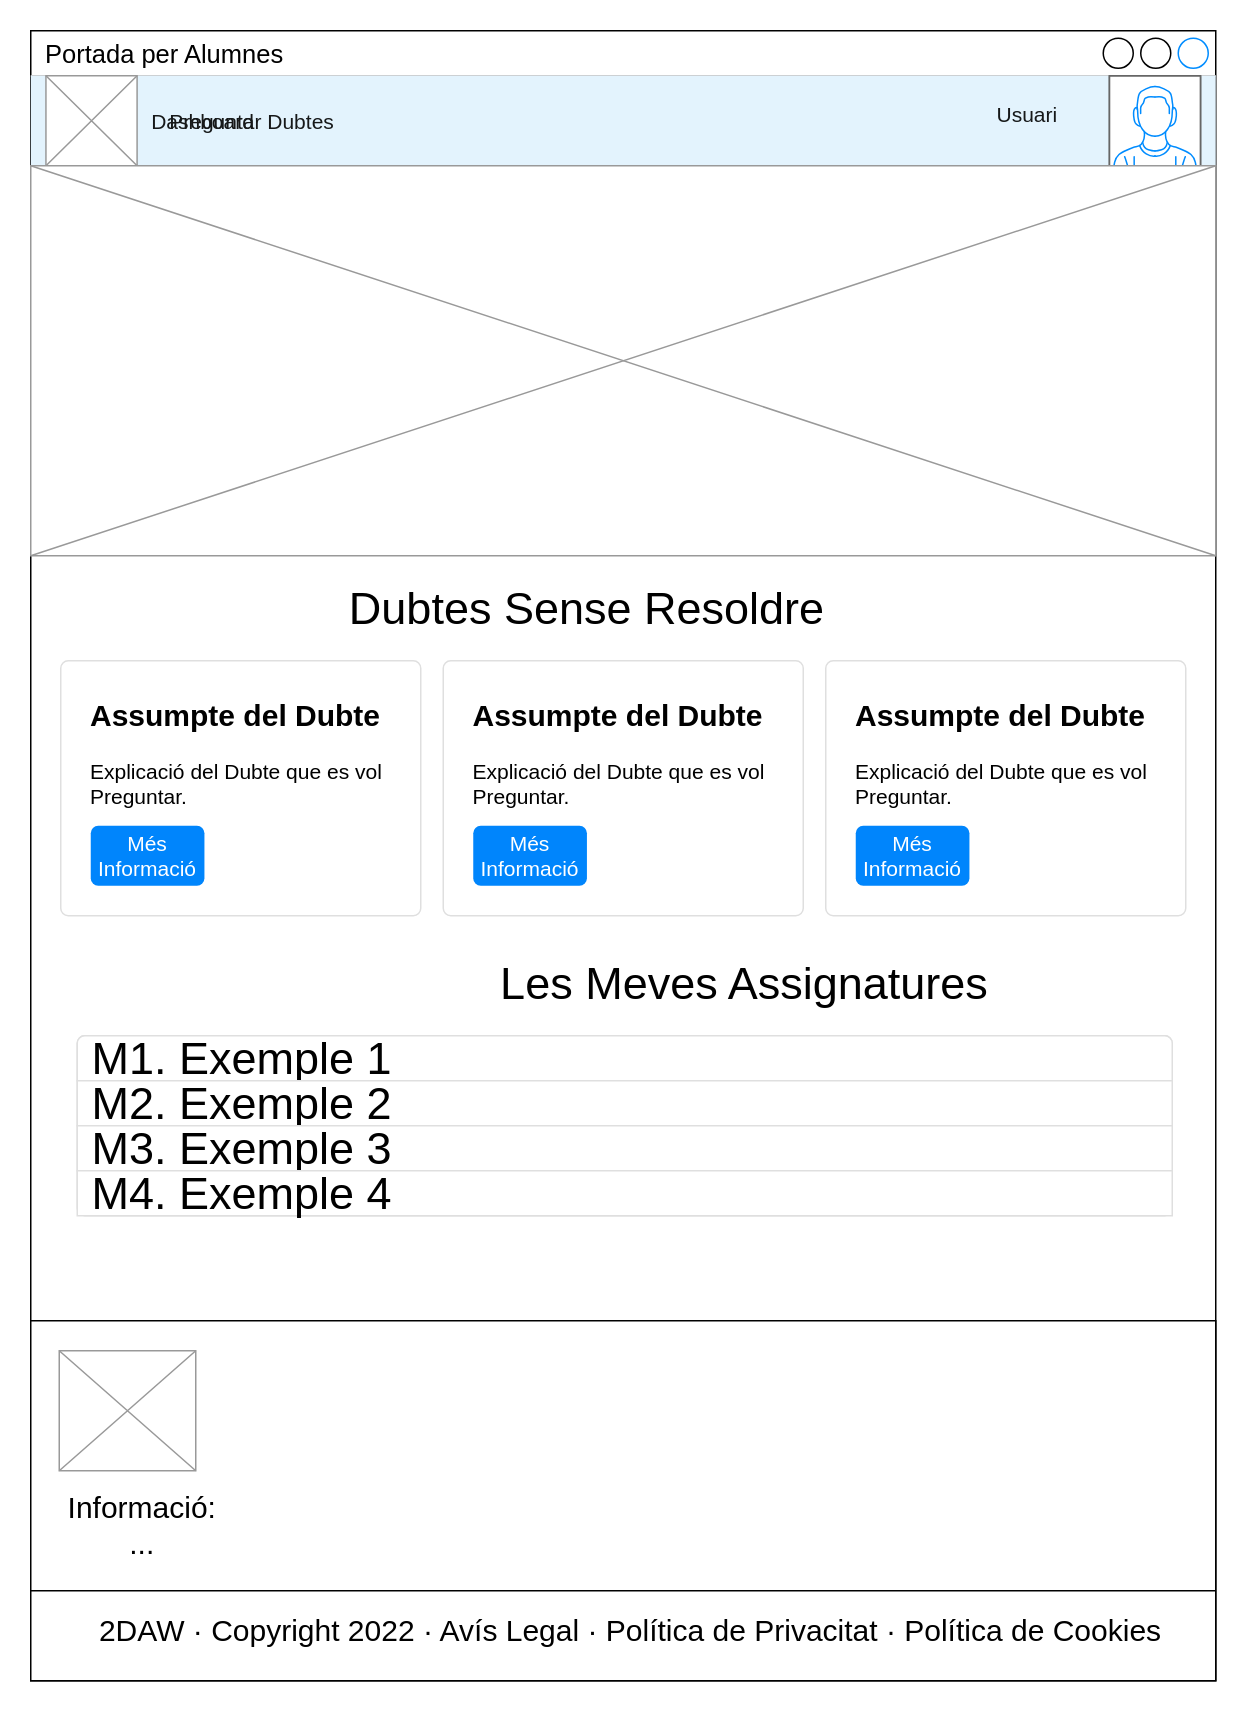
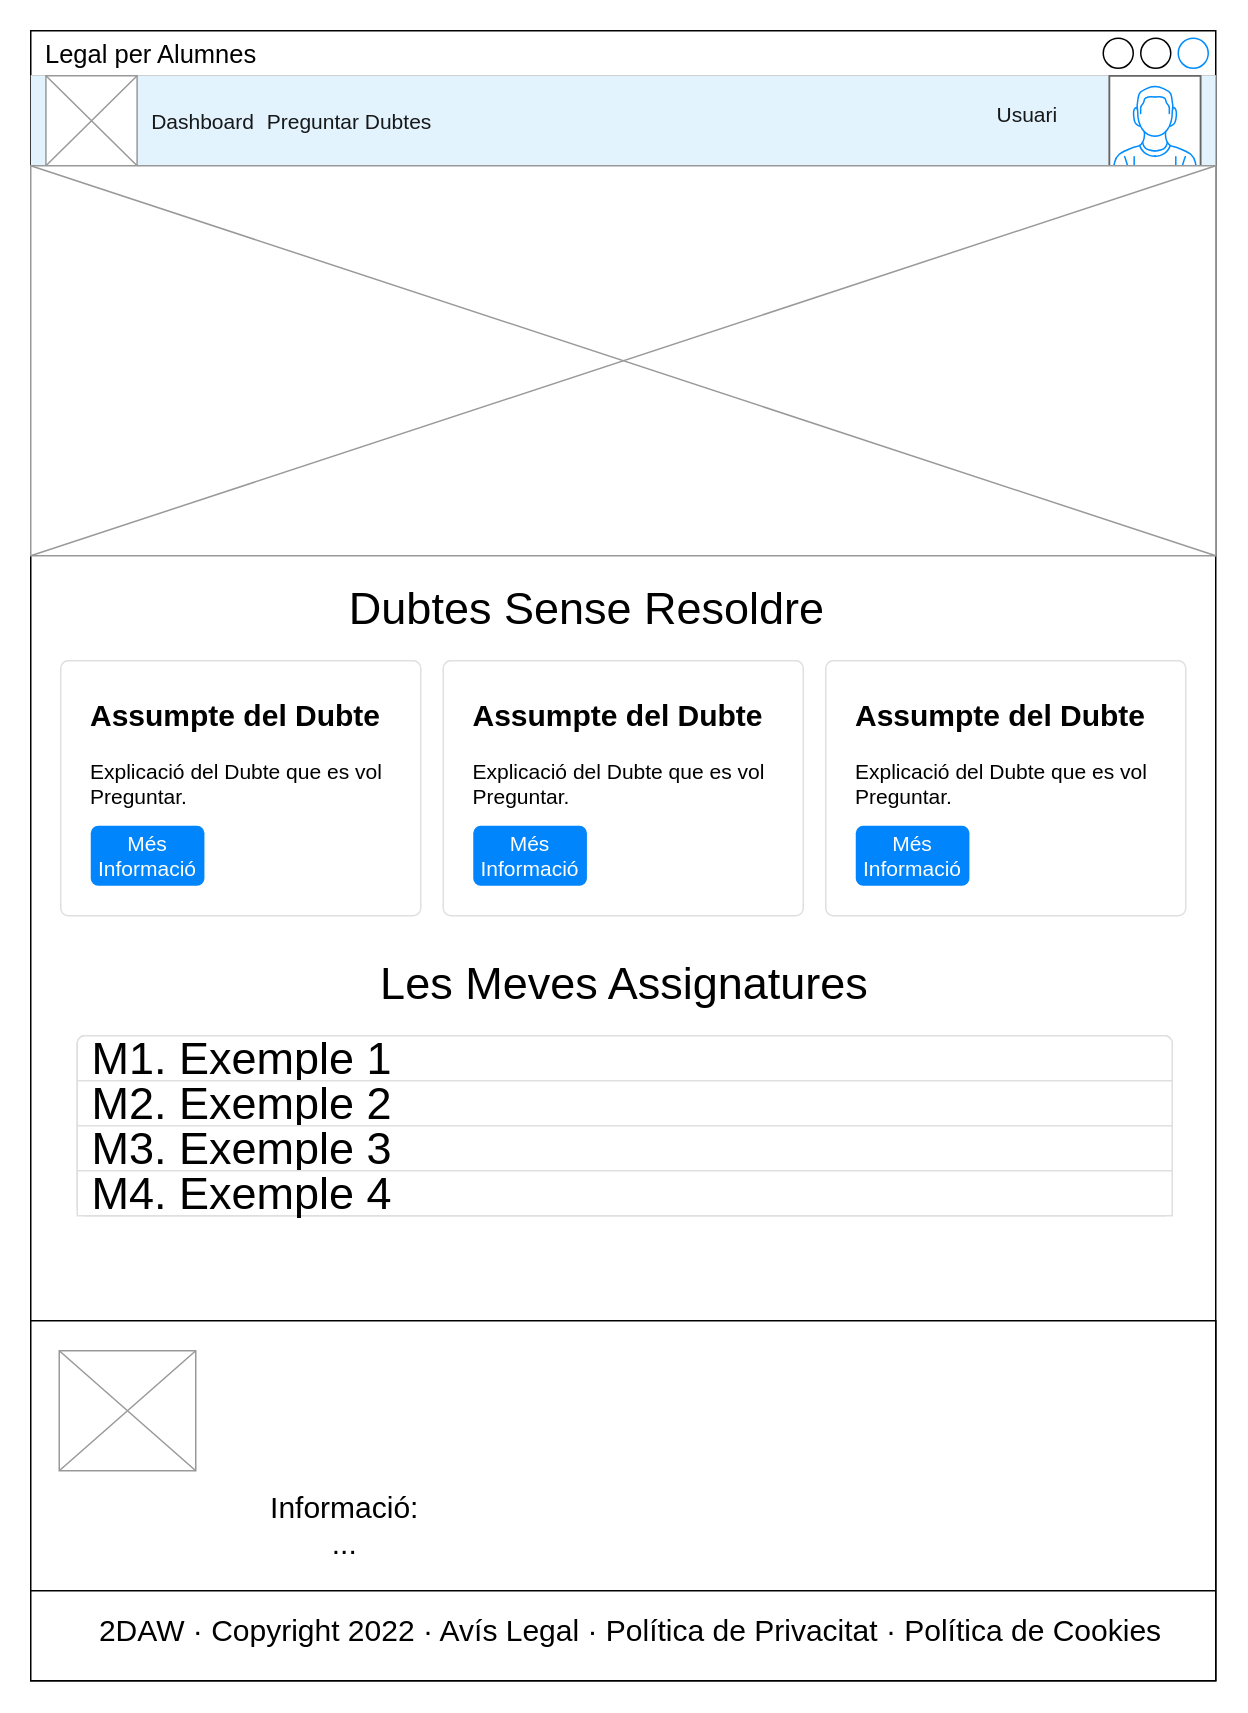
(171, 57) -> (154, 57)
(252, 121) -> (350, 121)
(745, 983) -> (625, 983)
(143, 1523) -> (345, 1523)
